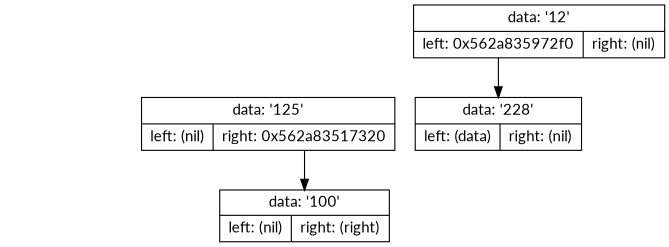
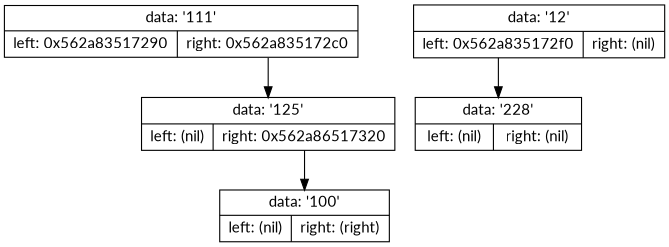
none -> (181, 31)
(498, 44) -> (498, 44)
(304, 137) -> (304, 137)
(458, 137) -> (454, 137)
